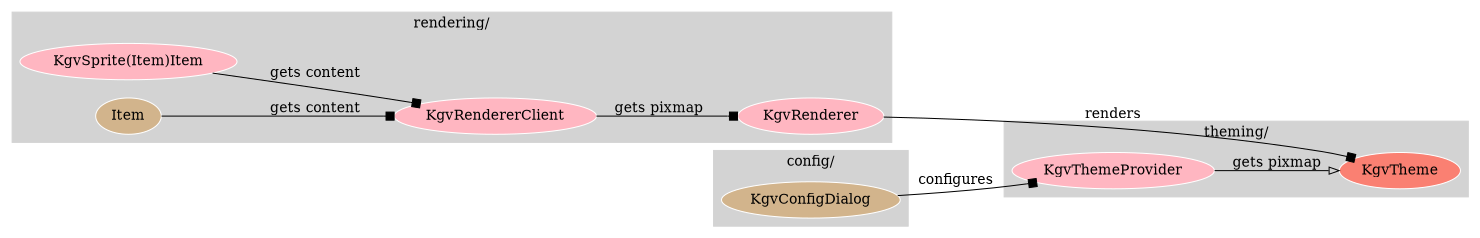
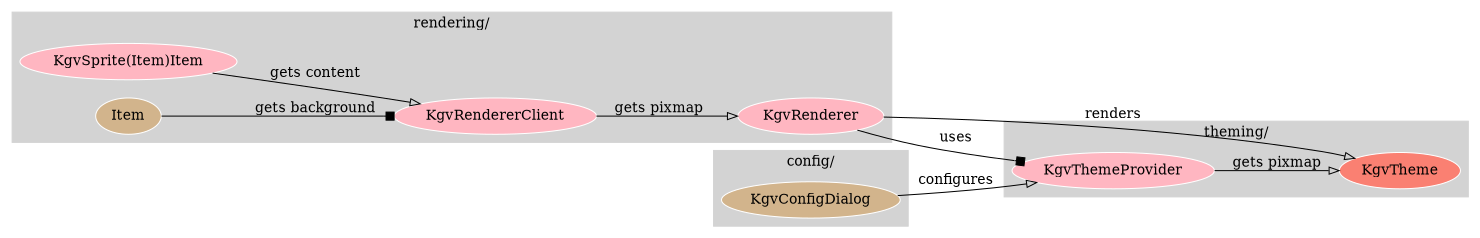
(311, 87) -> (311, 87)
(316, 109) -> (316, 109)
(662, 116) -> (662, 116)
(1115, 128) -> (1115, 128)
none -> (935, 149)
(962, 191) -> (962, 191)
